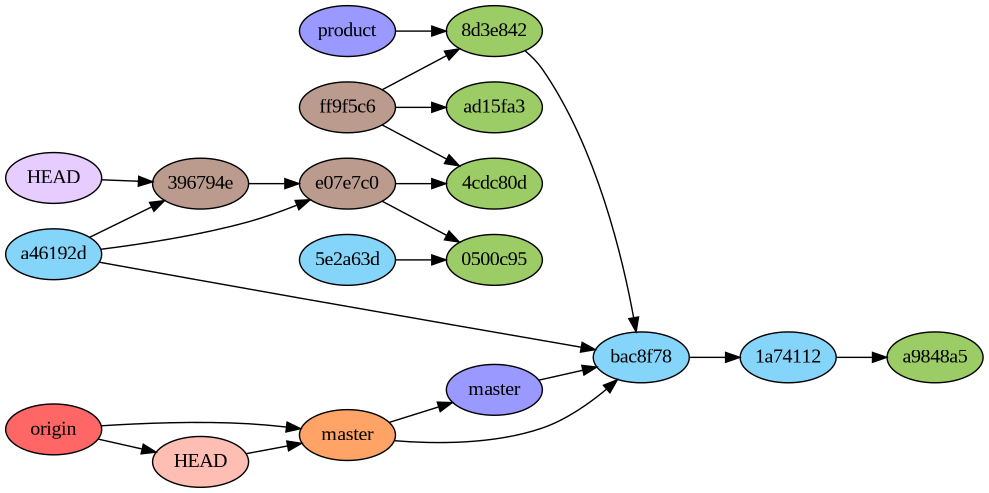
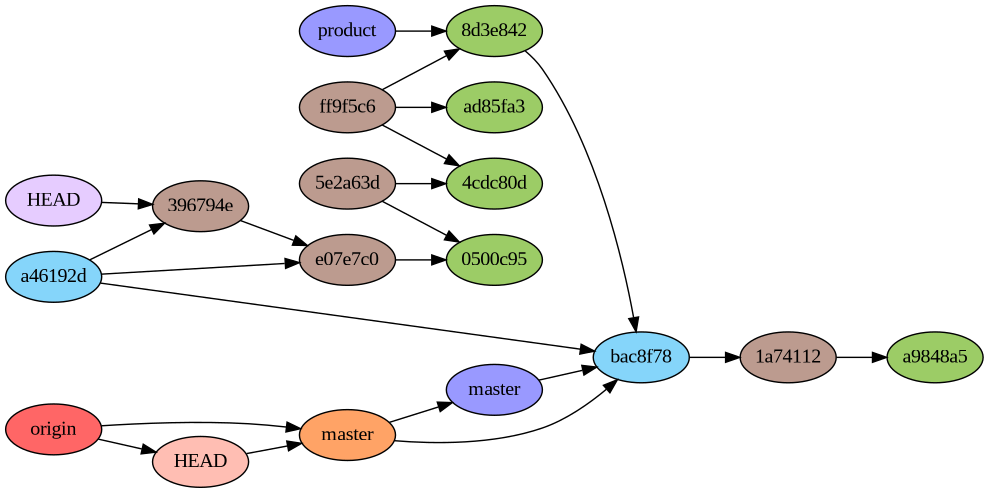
(494, 107) -> (494, 107)
(414, 184) -> (414, 184)
(347, 260) -> (347, 184)
(788, 357) -> (788, 357)
